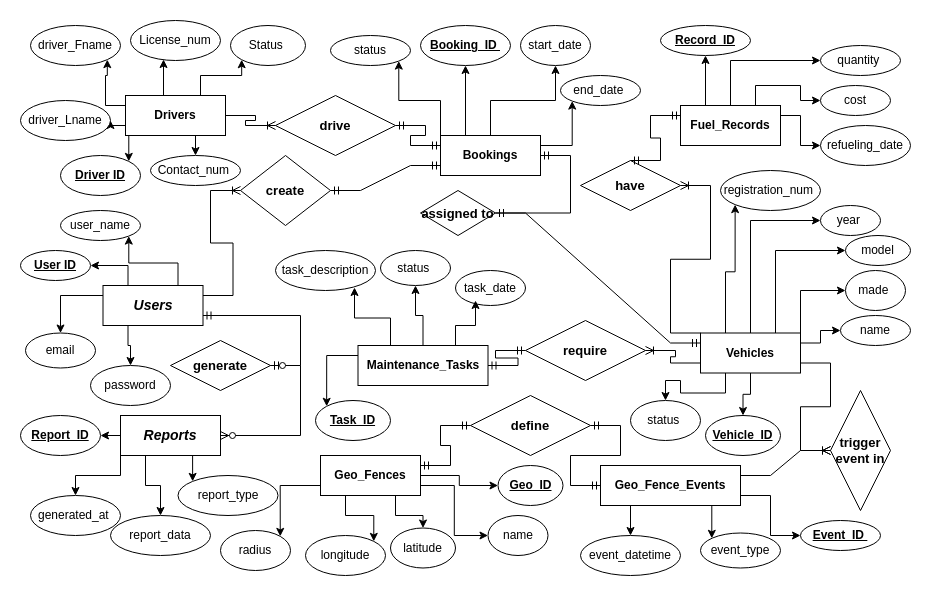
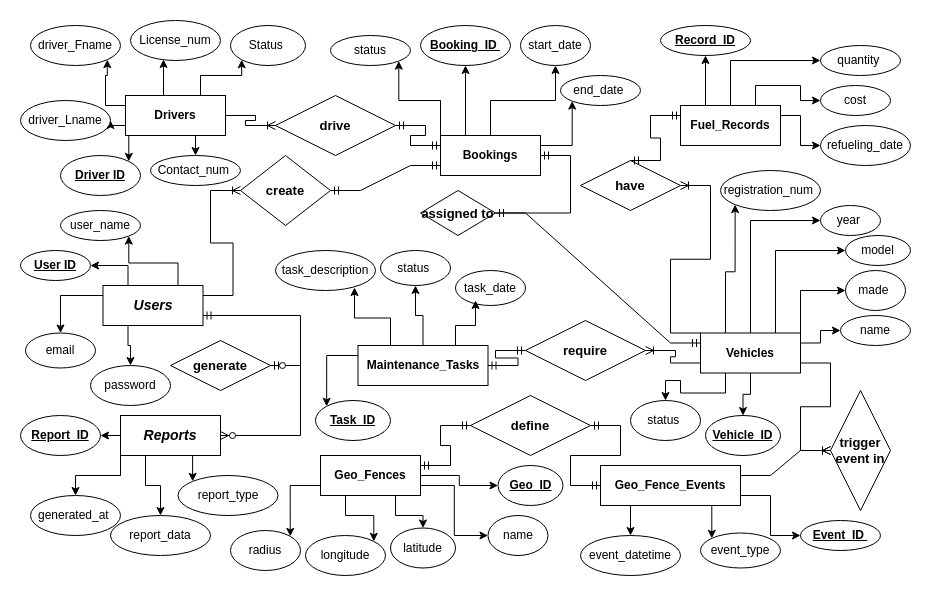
(256, 551) -> (266, 551)
